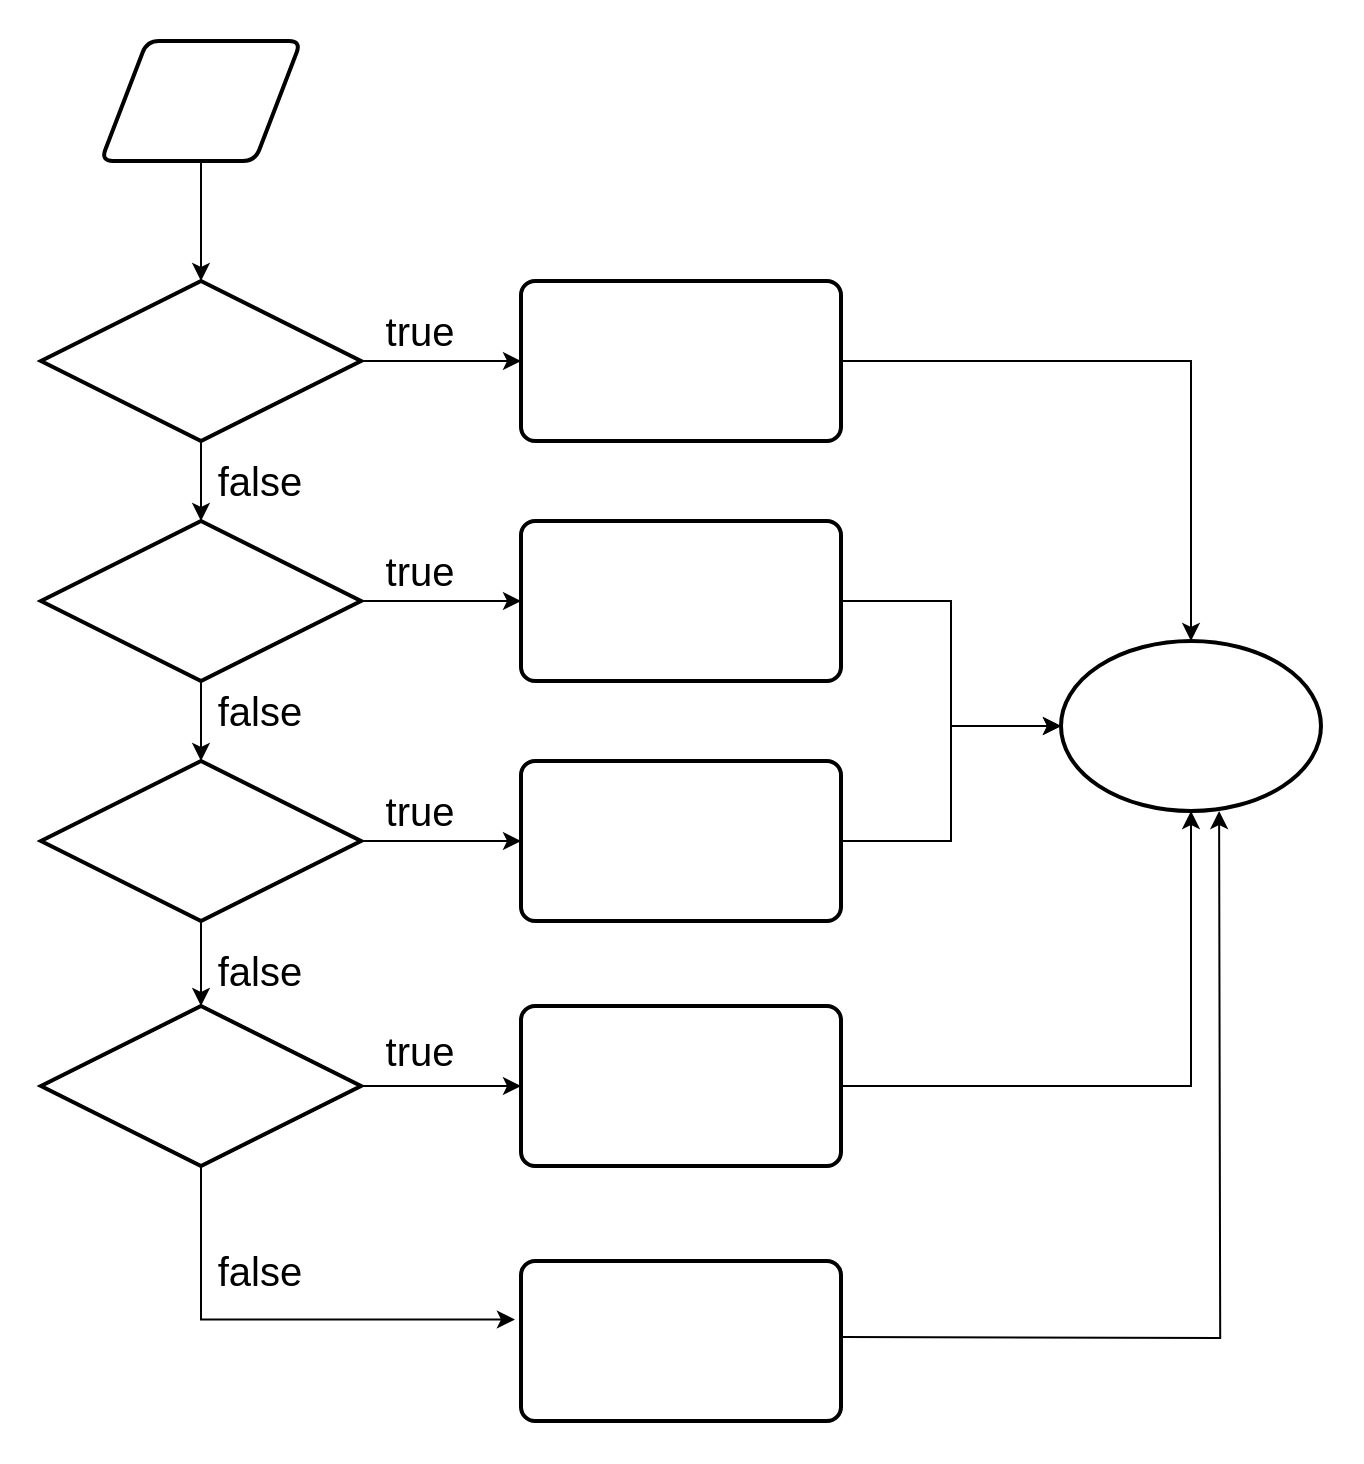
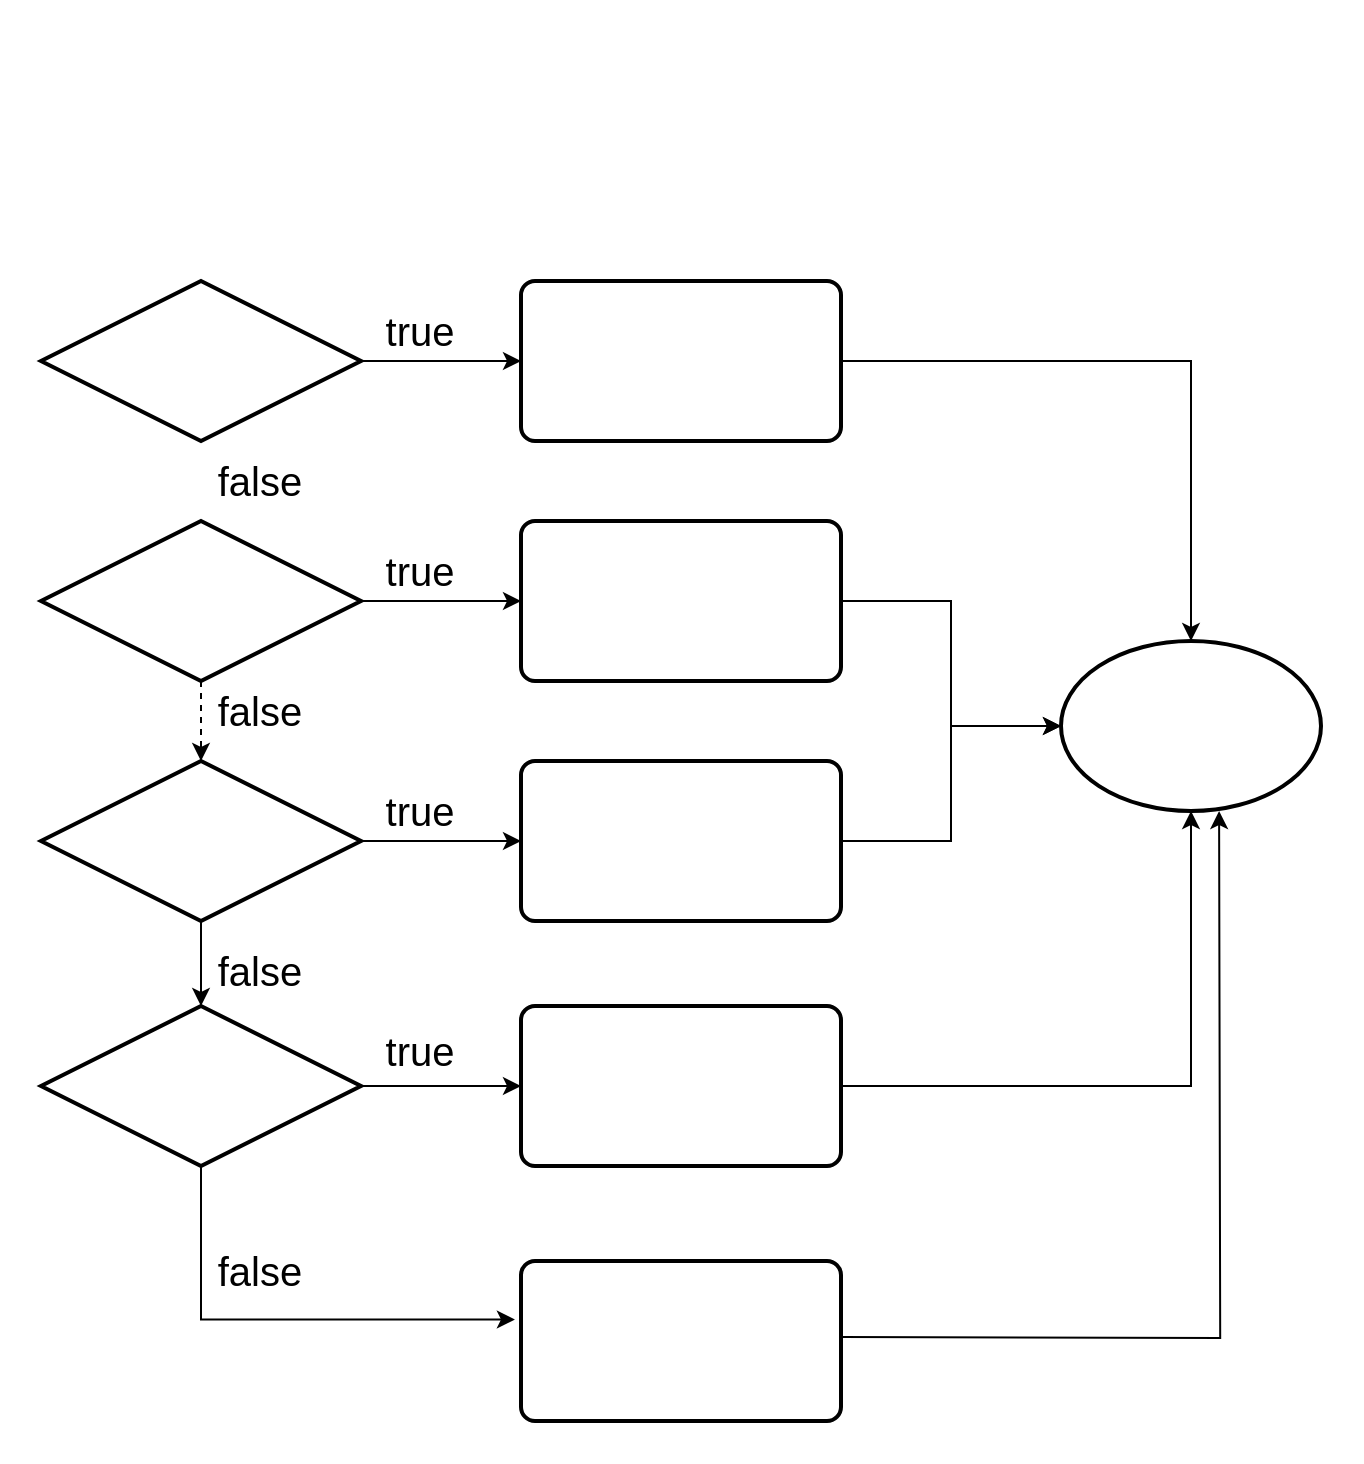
(201, 101) -> none
(201, 214) -> none
(201, 474) -> none
(201, 713) -> (201, 713)
